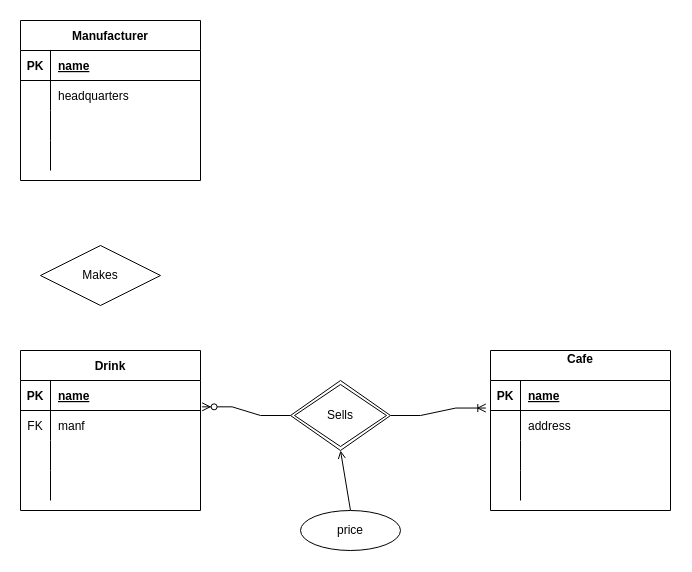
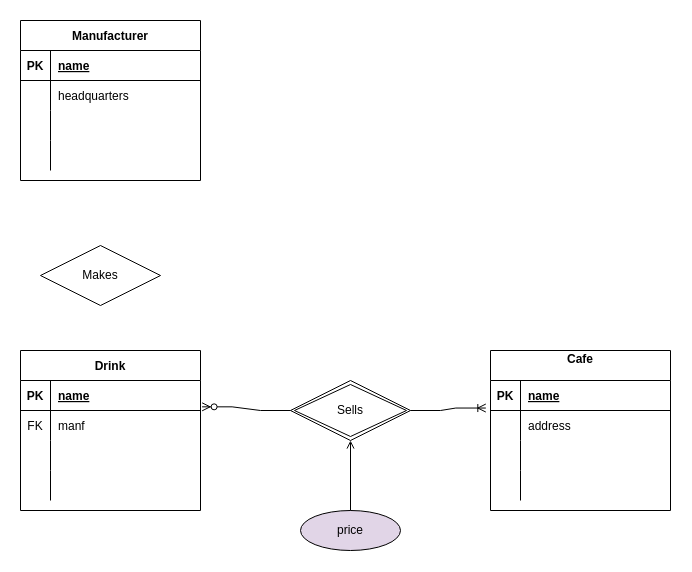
(341, 416) -> (351, 411)
(351, 531) -> (351, 531)
